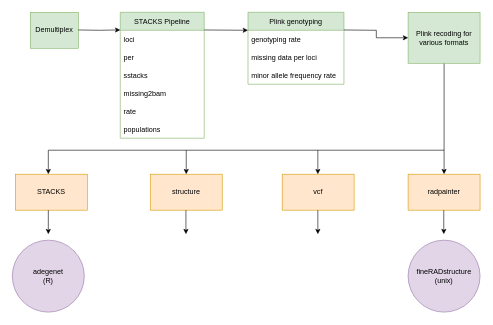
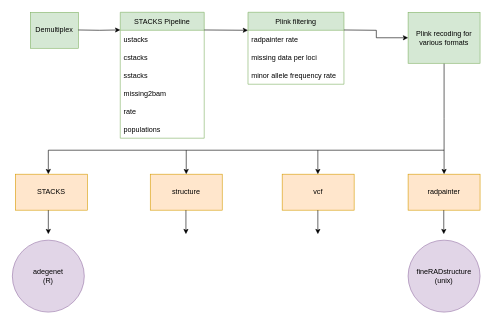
(296, 22) -> (296, 22)
(130, 40) -> (138, 40)
(280, 40) -> (280, 40)
(130, 58) -> (138, 58)
